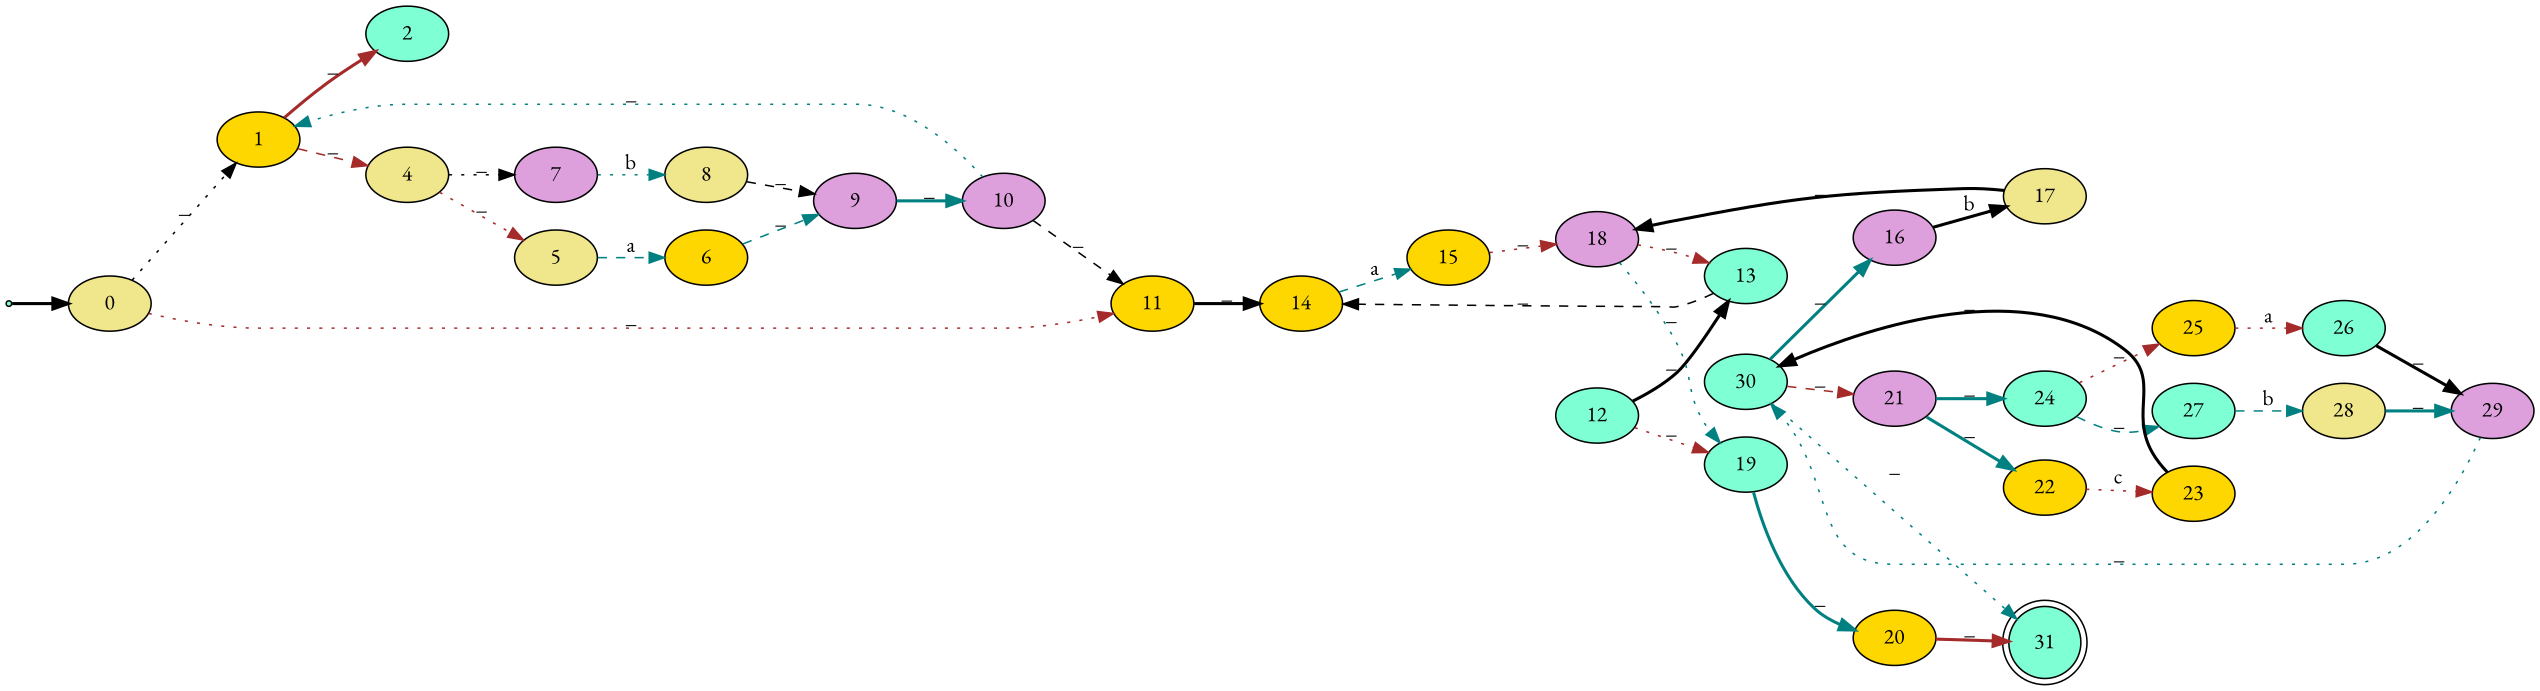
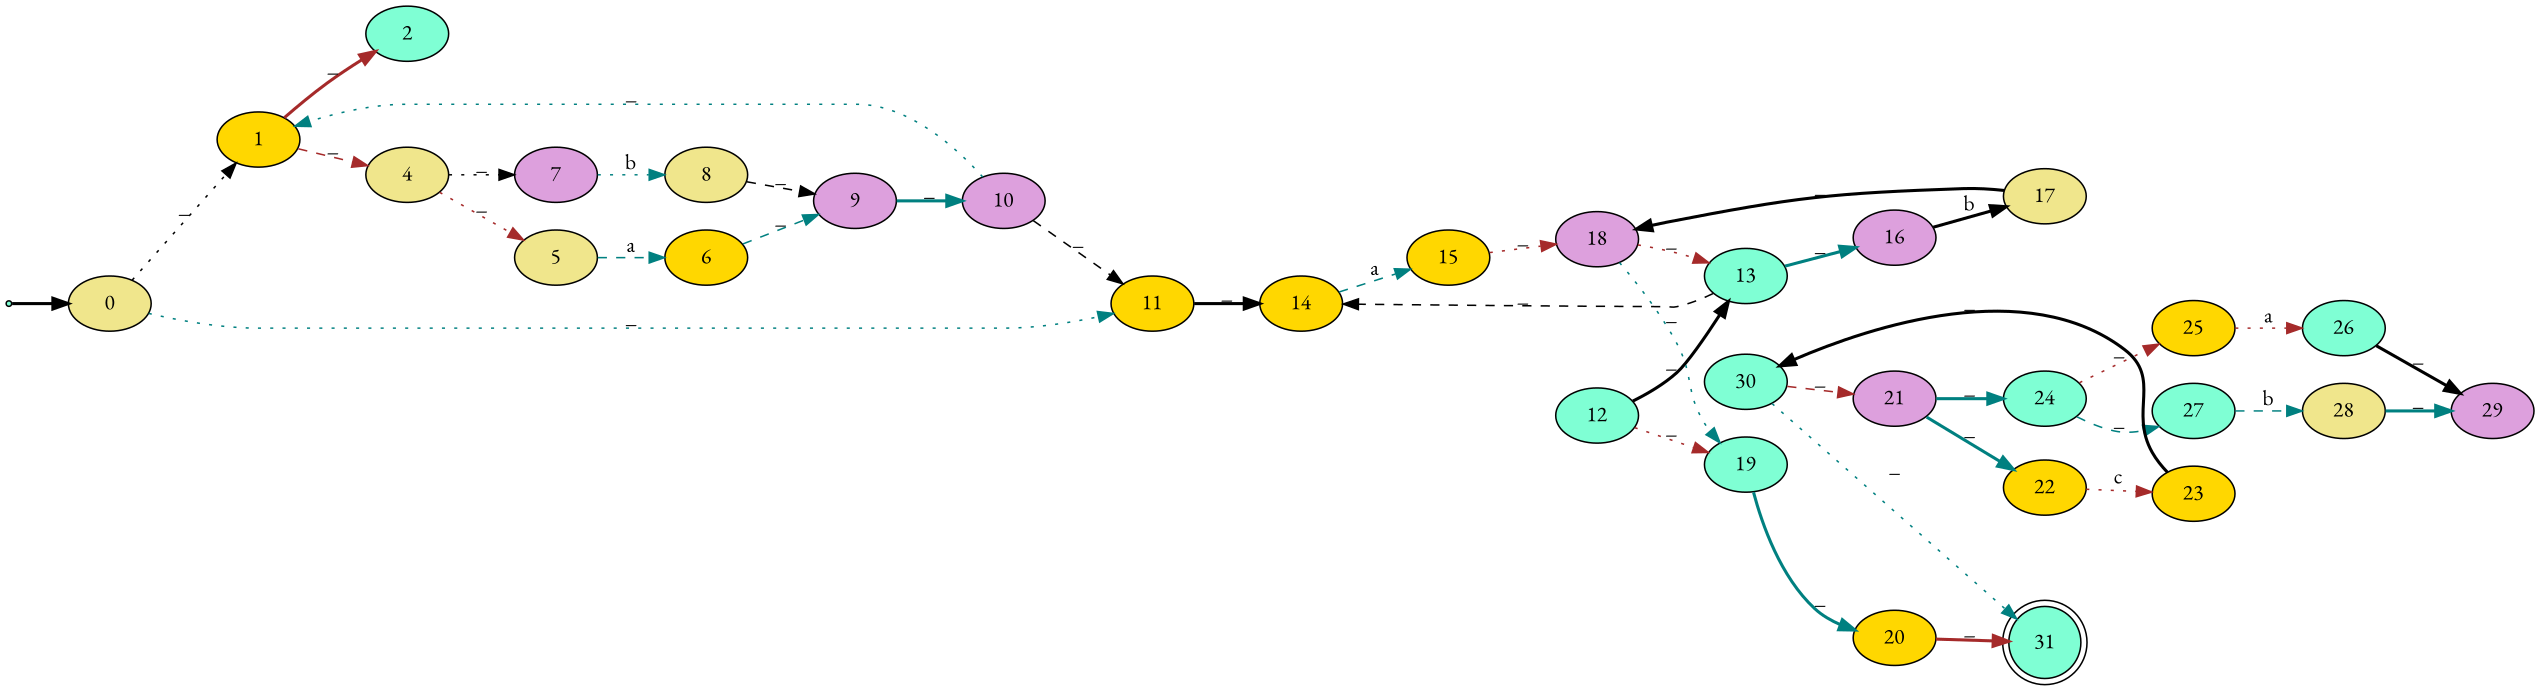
(1815, 315) -> (1813, 259)
(623, 328) -> (623, 328)
(2117, 564) -> none
